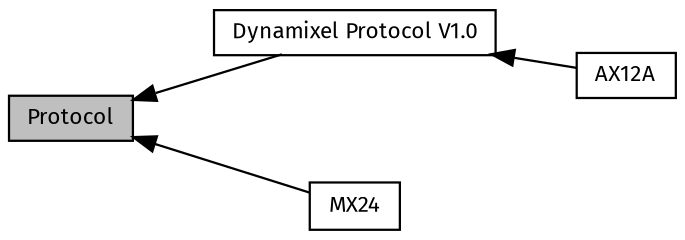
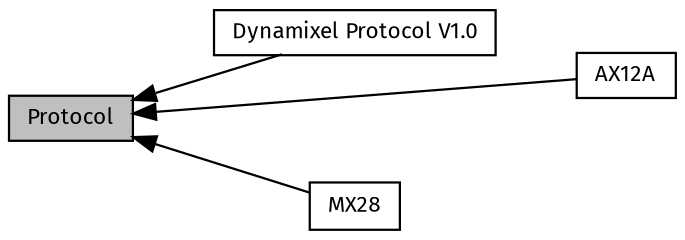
(545, 63) -> (366, 96)
(355, 206) -> (355, 206)
